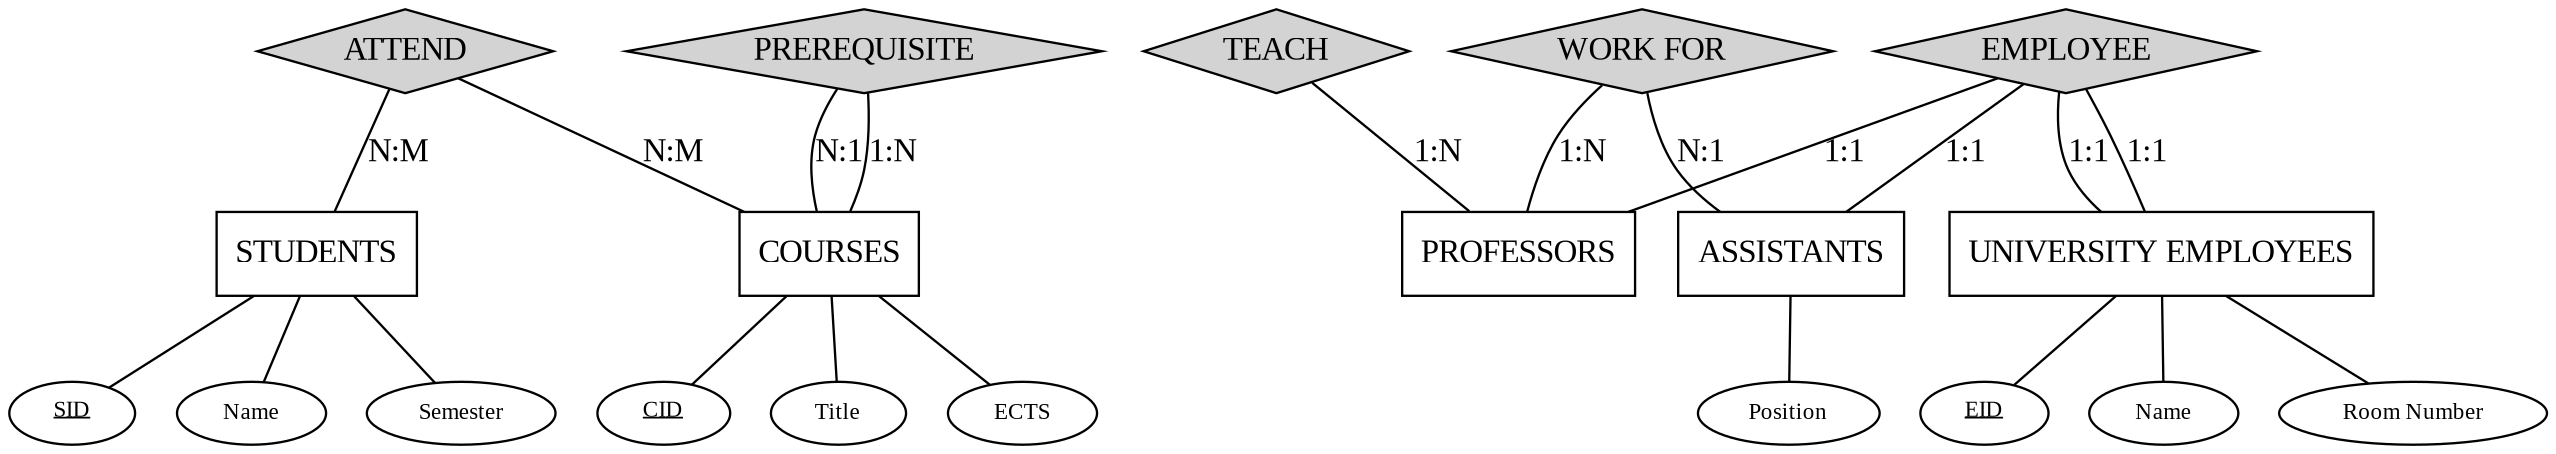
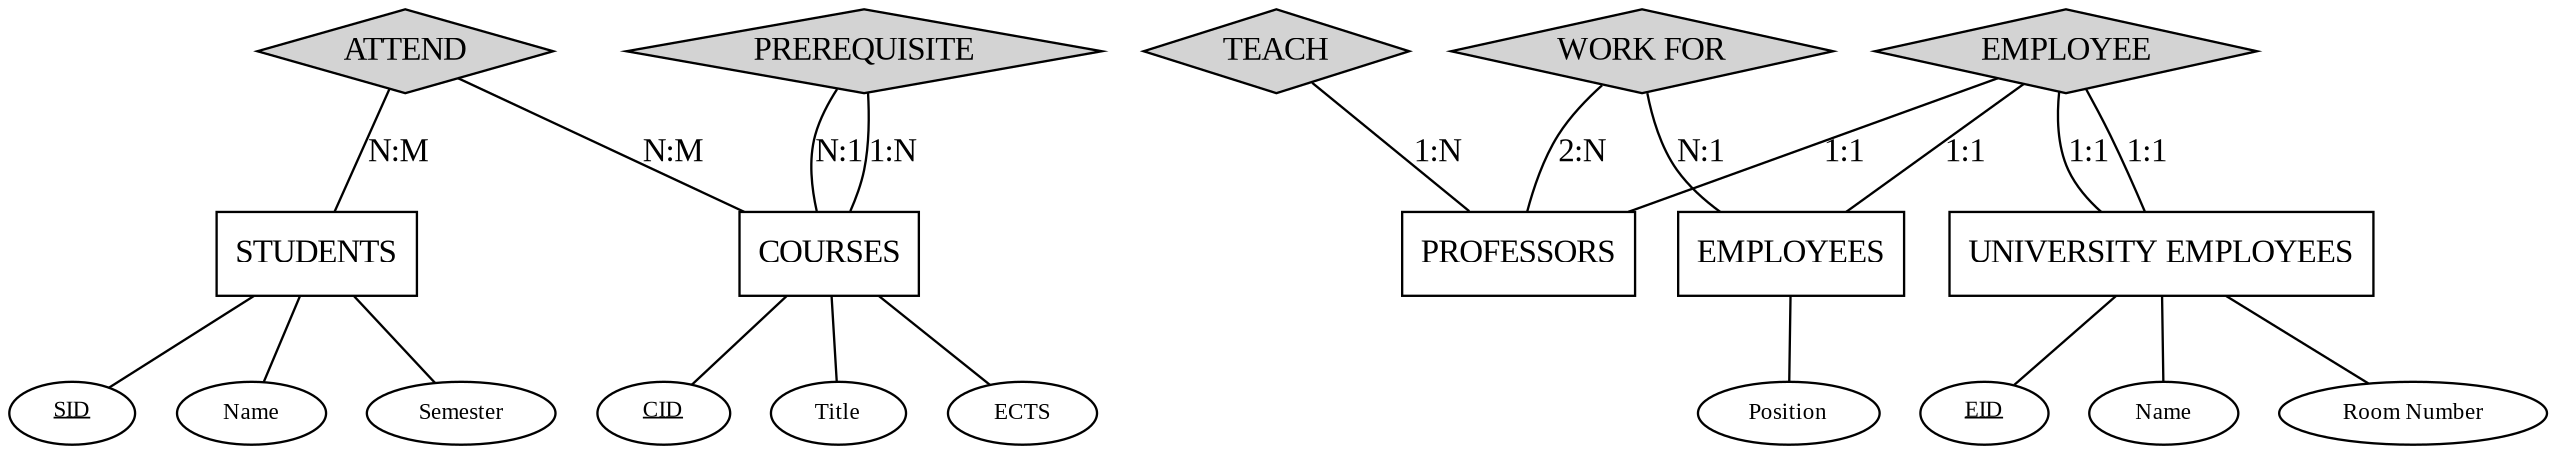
(1583, 153) -> (1583, 153)
(1791, 254) -> (1791, 254)
